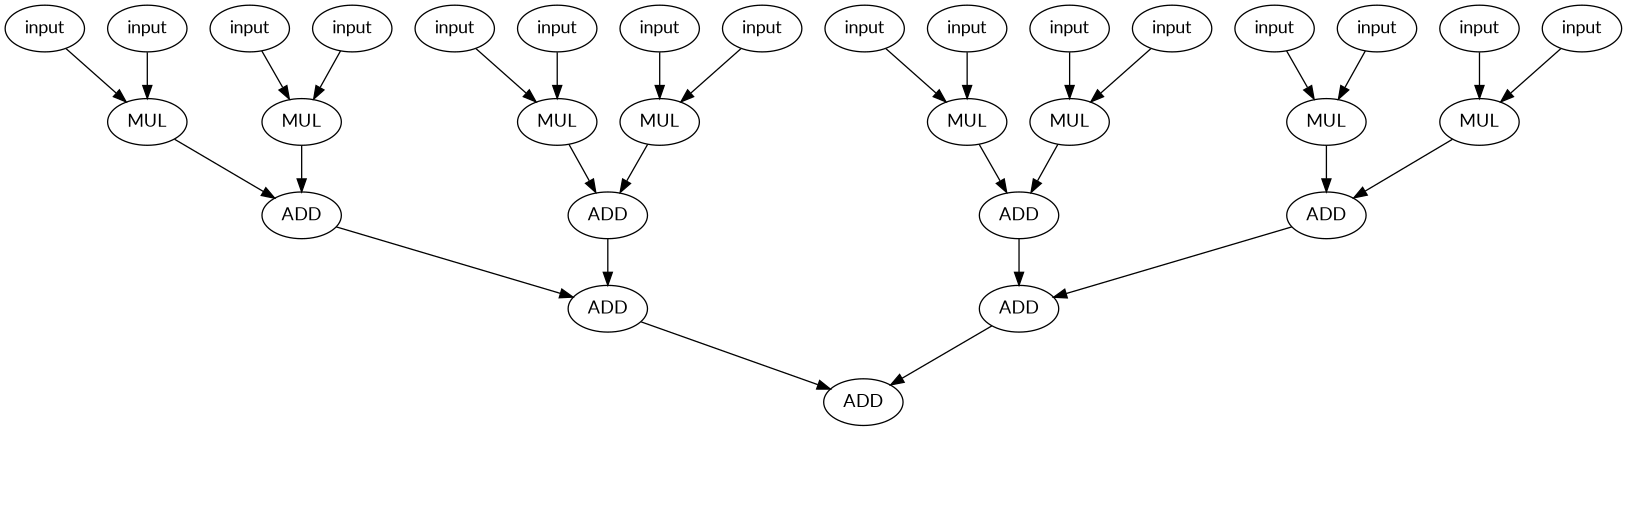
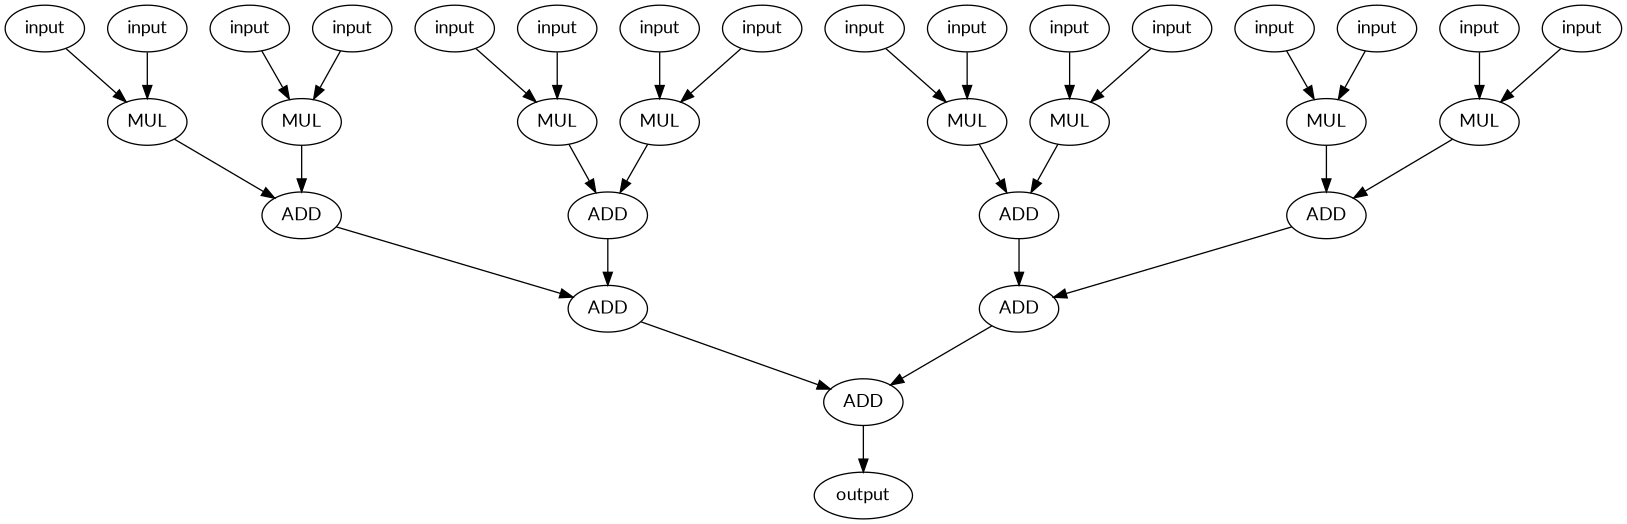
none -> (863, 496)
